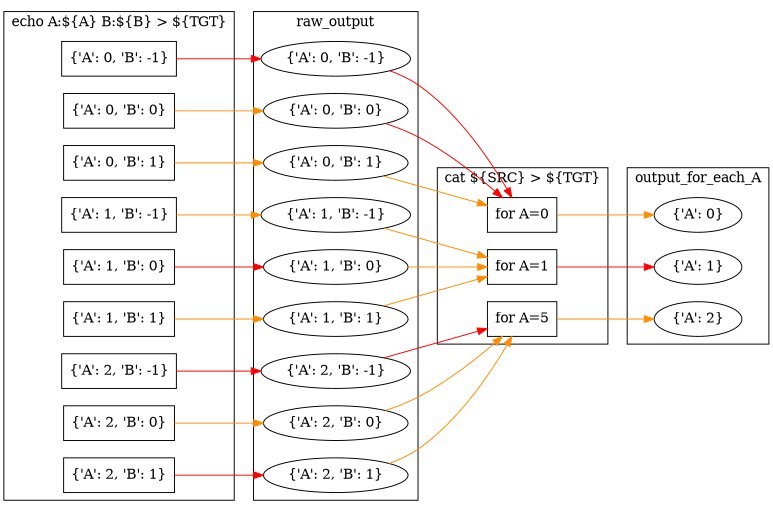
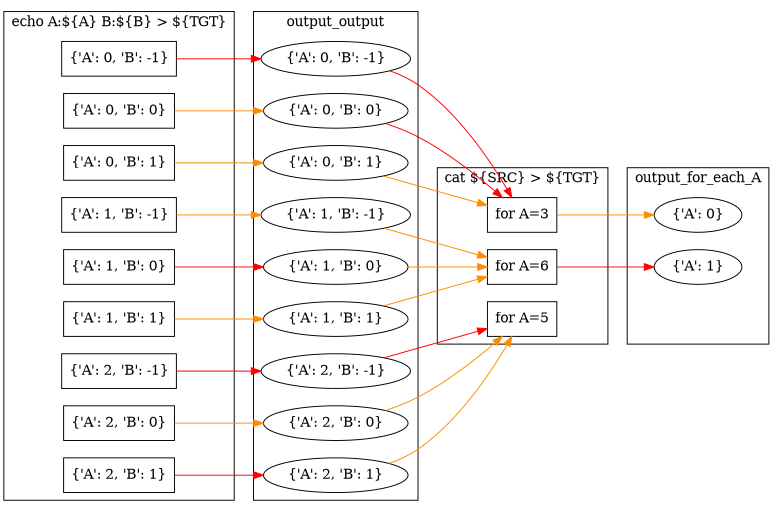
(336, 23) -> (336, 23)
(522, 215) -> (522, 215)
(522, 267) -> (522, 267)
(698, 319) -> none
